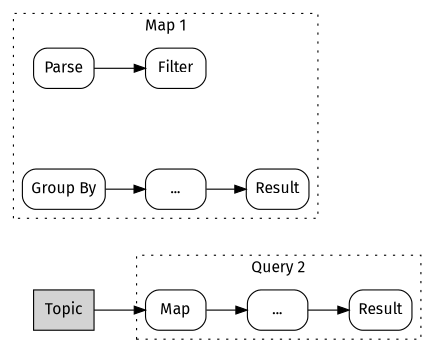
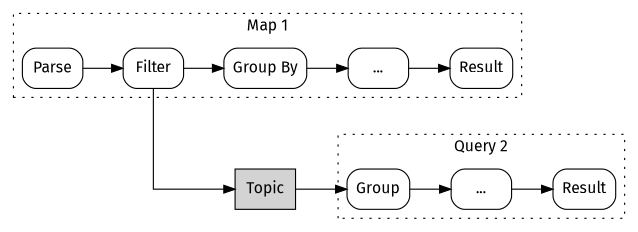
none -> (198, 68)
none -> (153, 174)
(176, 310) -> (378, 189)
